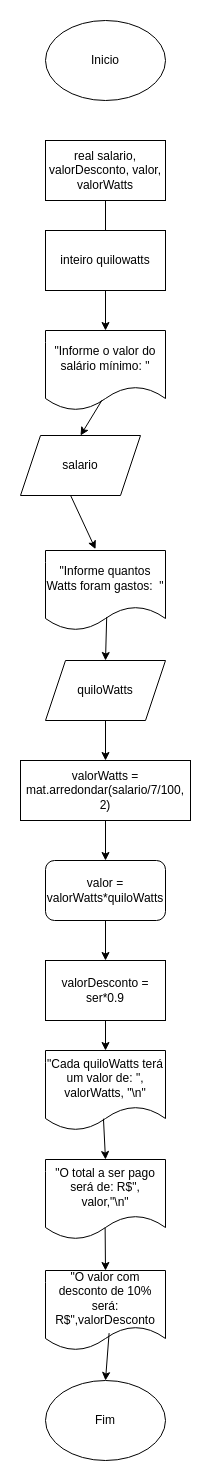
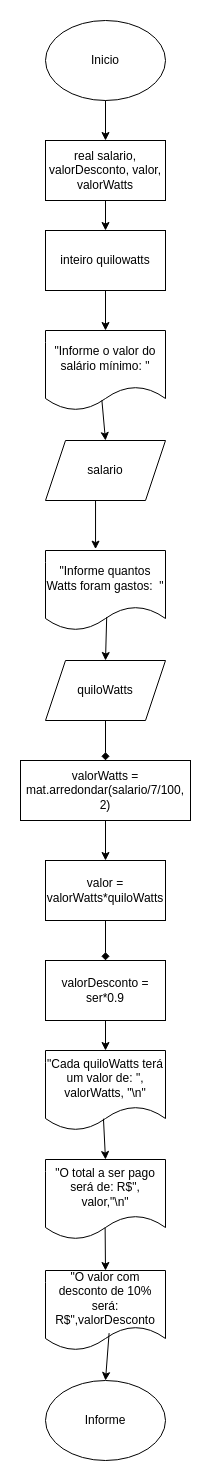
none -> (106, 117)
(106, 224) -> (106, 222)
(81, 466) -> (106, 471)
(106, 752) -> (106, 751)
(106, 891) -> (106, 891)
(106, 952) -> (106, 951)
(106, 1421) -> (106, 1421)
